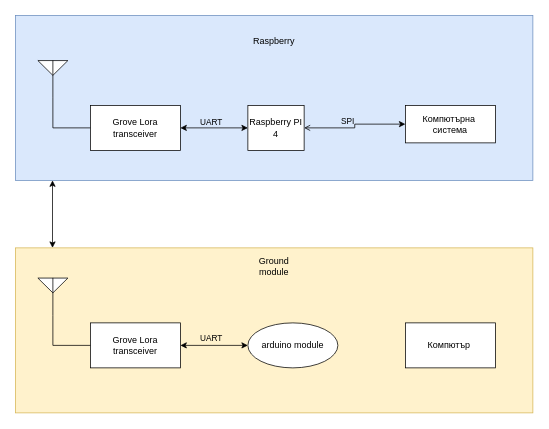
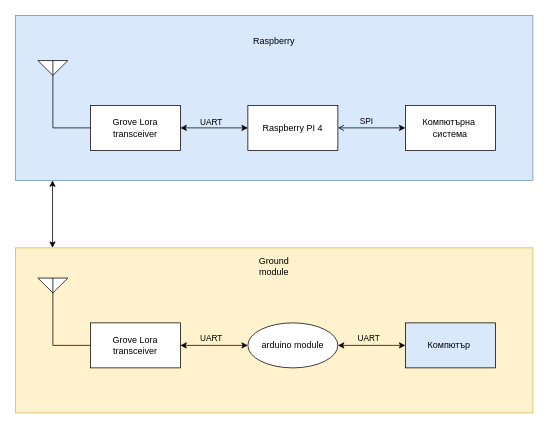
(450, 124) -> (450, 128)
(276, 128) -> (293, 128)
none -> (372, 345)
(450, 345) -> (450, 345)
